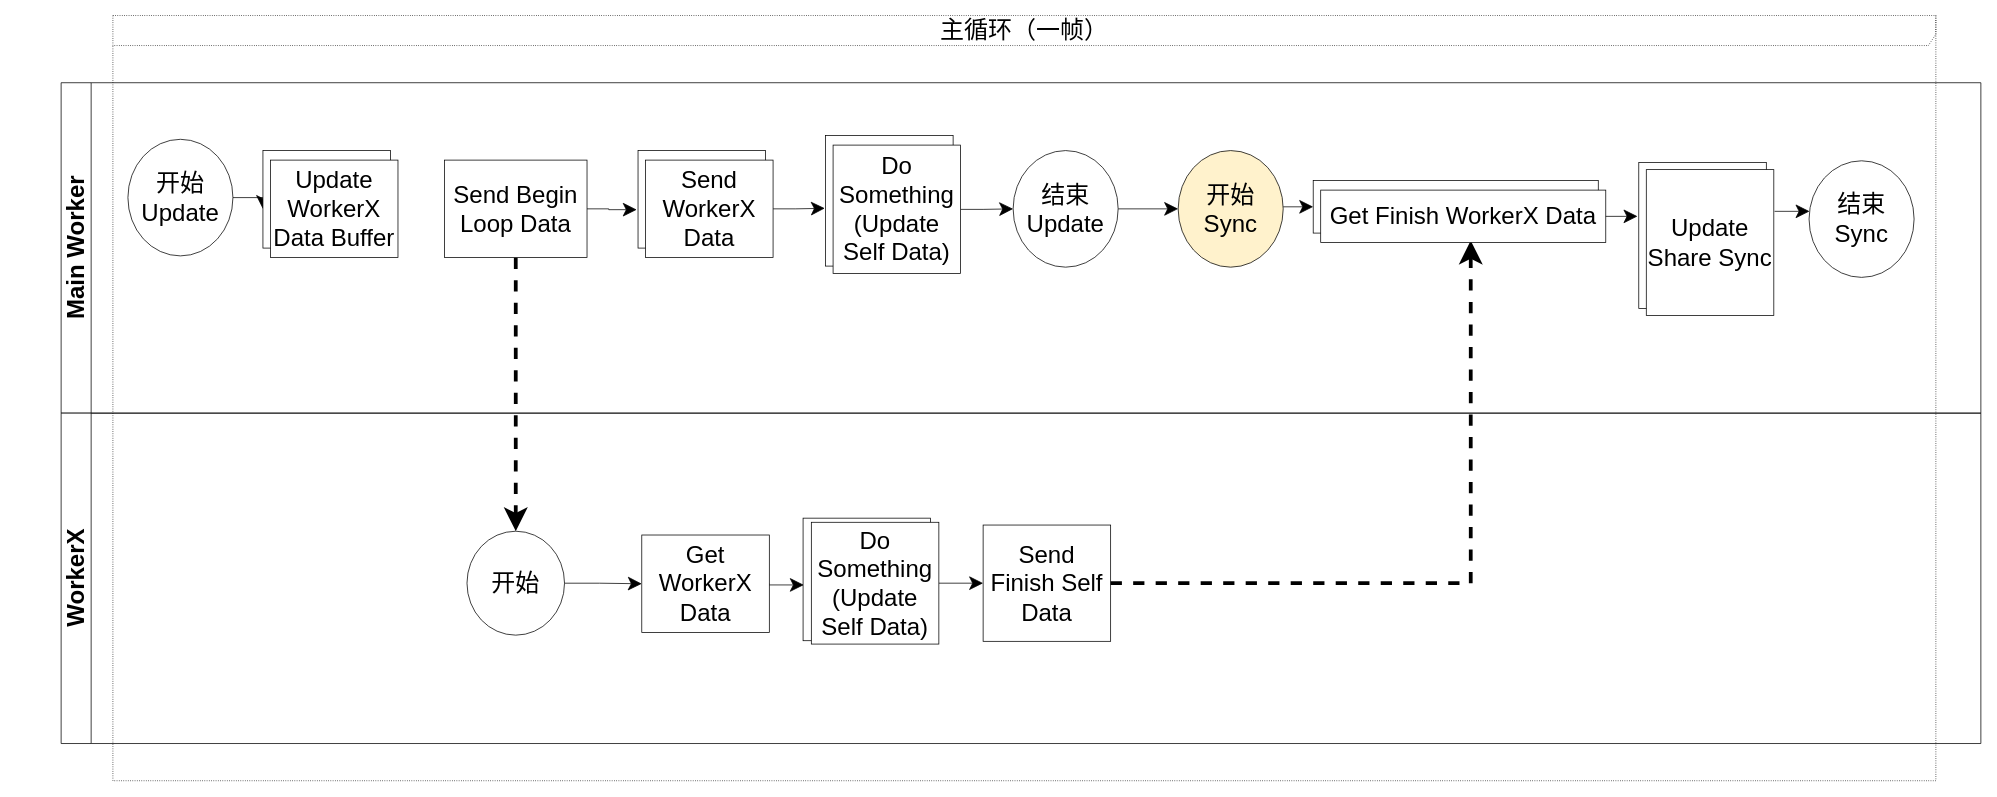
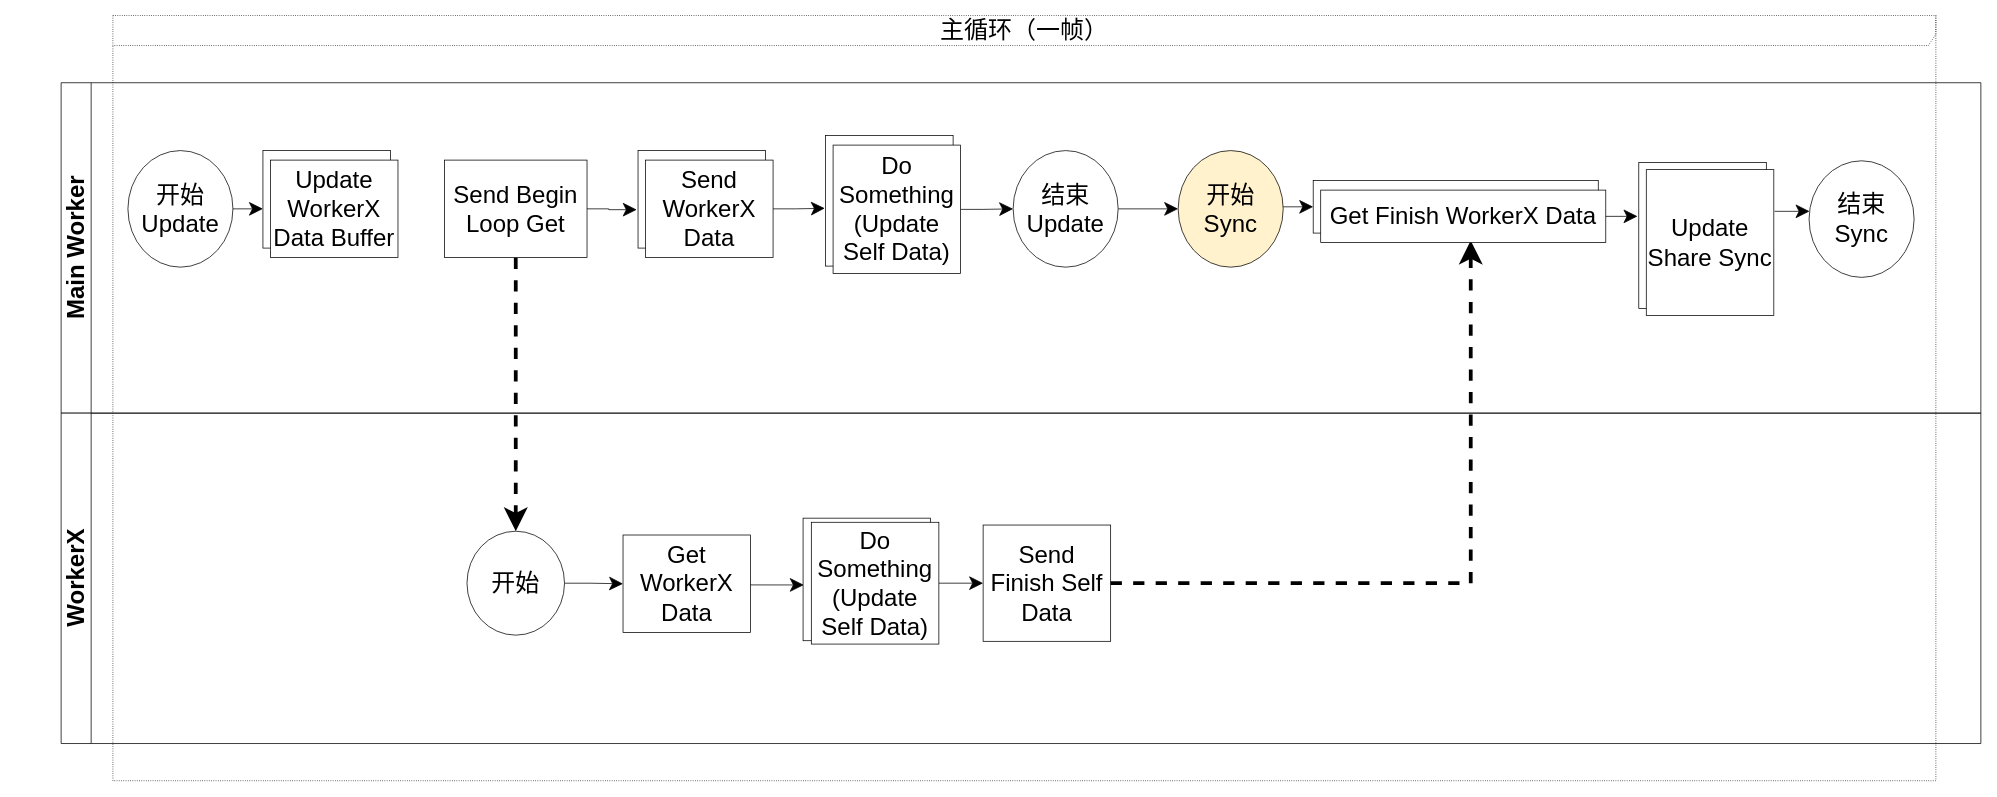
(180, 197) -> (180, 209)
(516, 209) -> (516, 209)
(705, 583) -> (687, 583)
